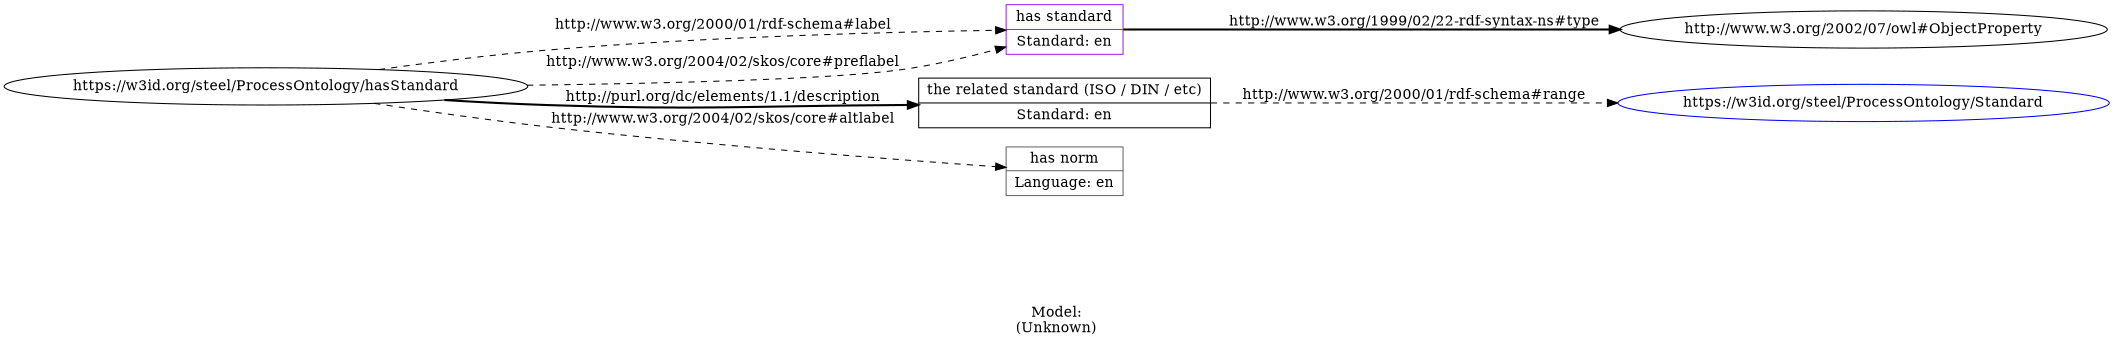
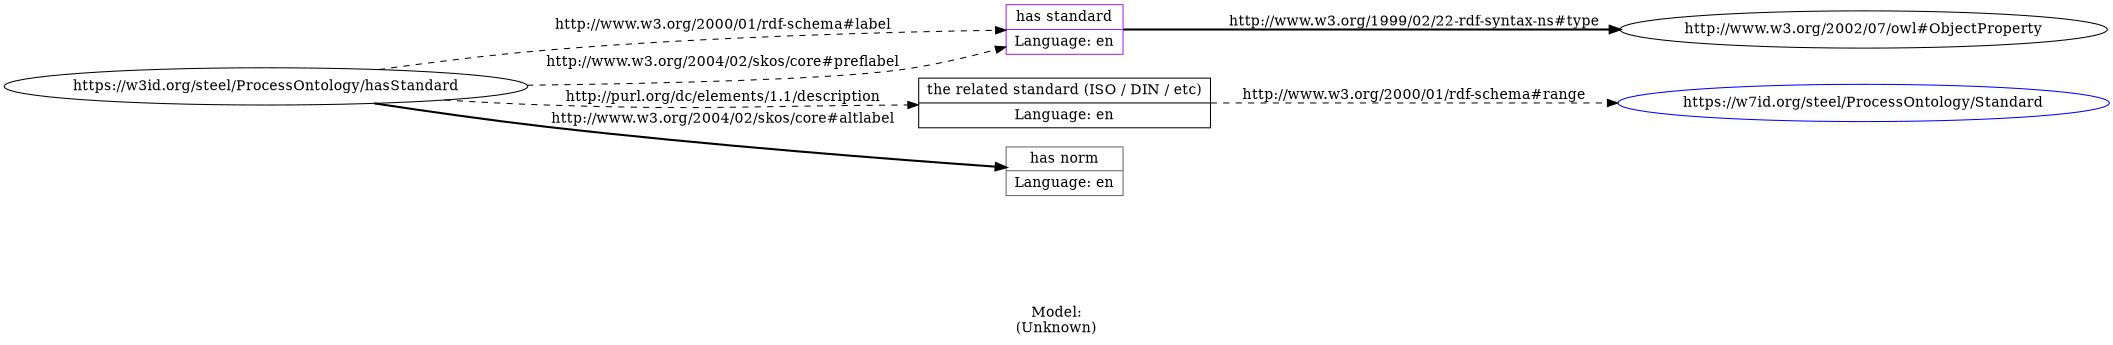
(1065, 41) -> (1065, 41)
(1864, 103) -> (1864, 103)
(676, 108) -> (676, 108)
(1065, 115) -> (1065, 115)
(684, 141) -> (684, 141)
